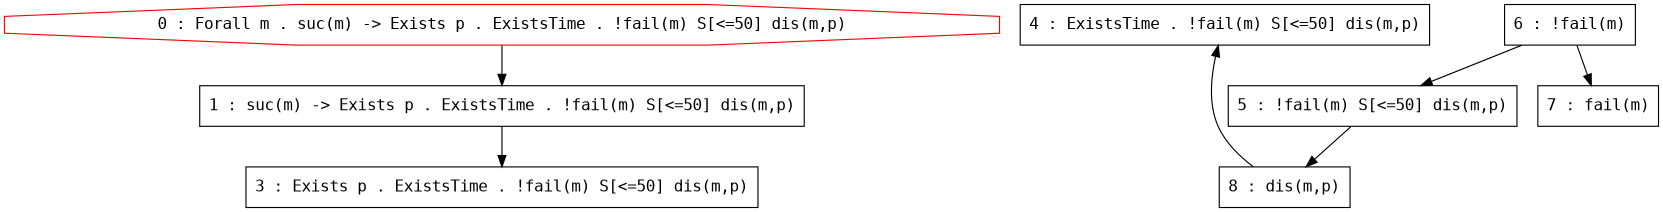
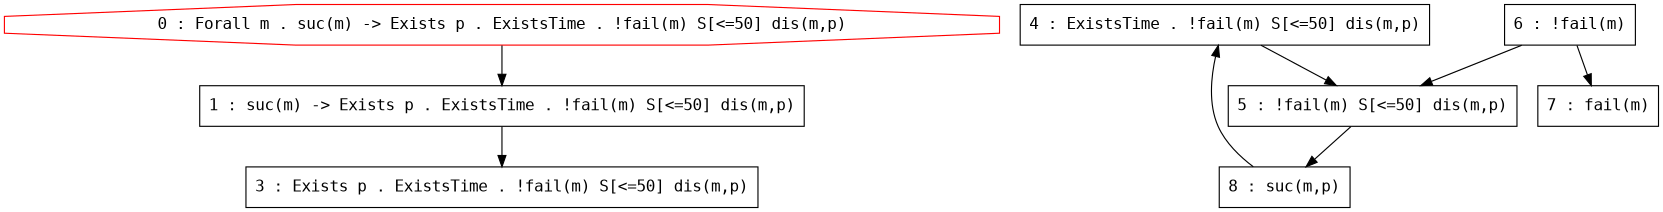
none -> (1294, 63)
(1285, 187) -> (1285, 187)
